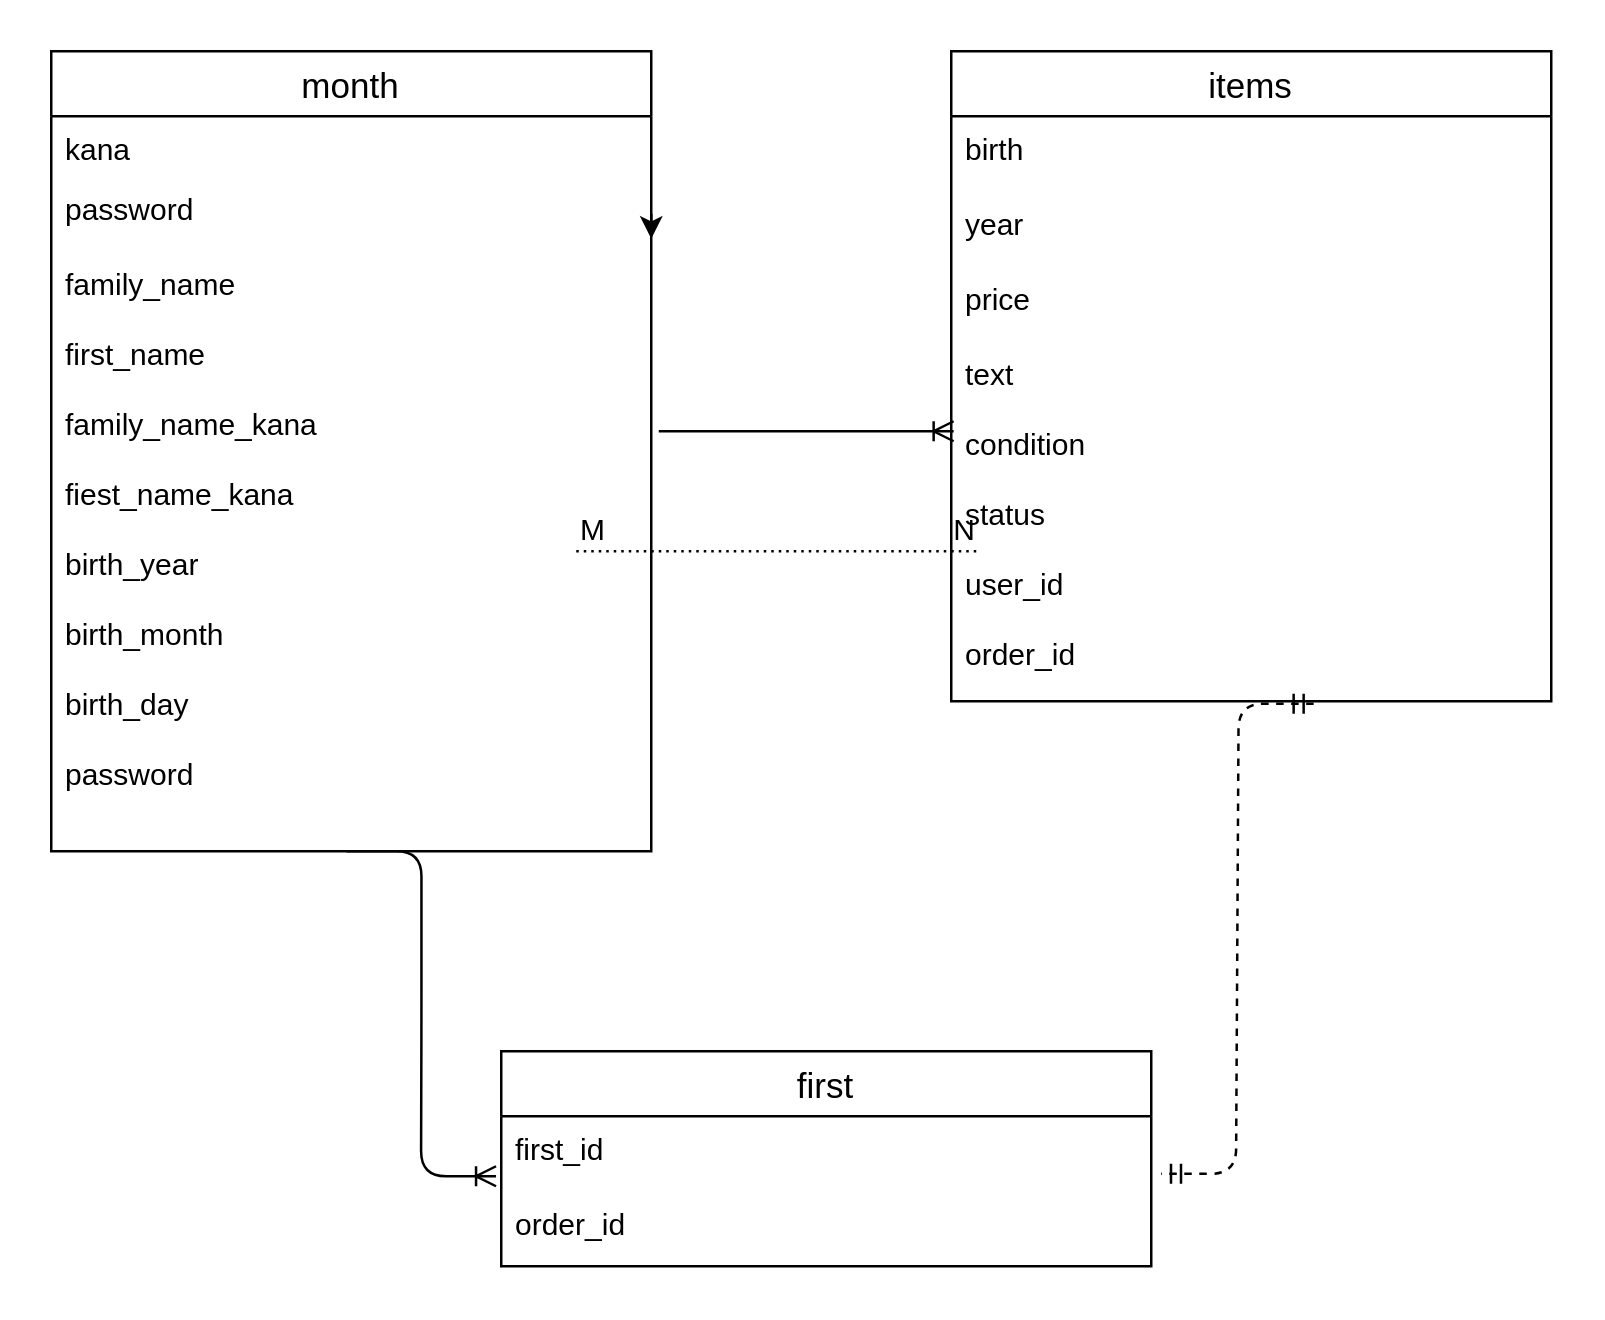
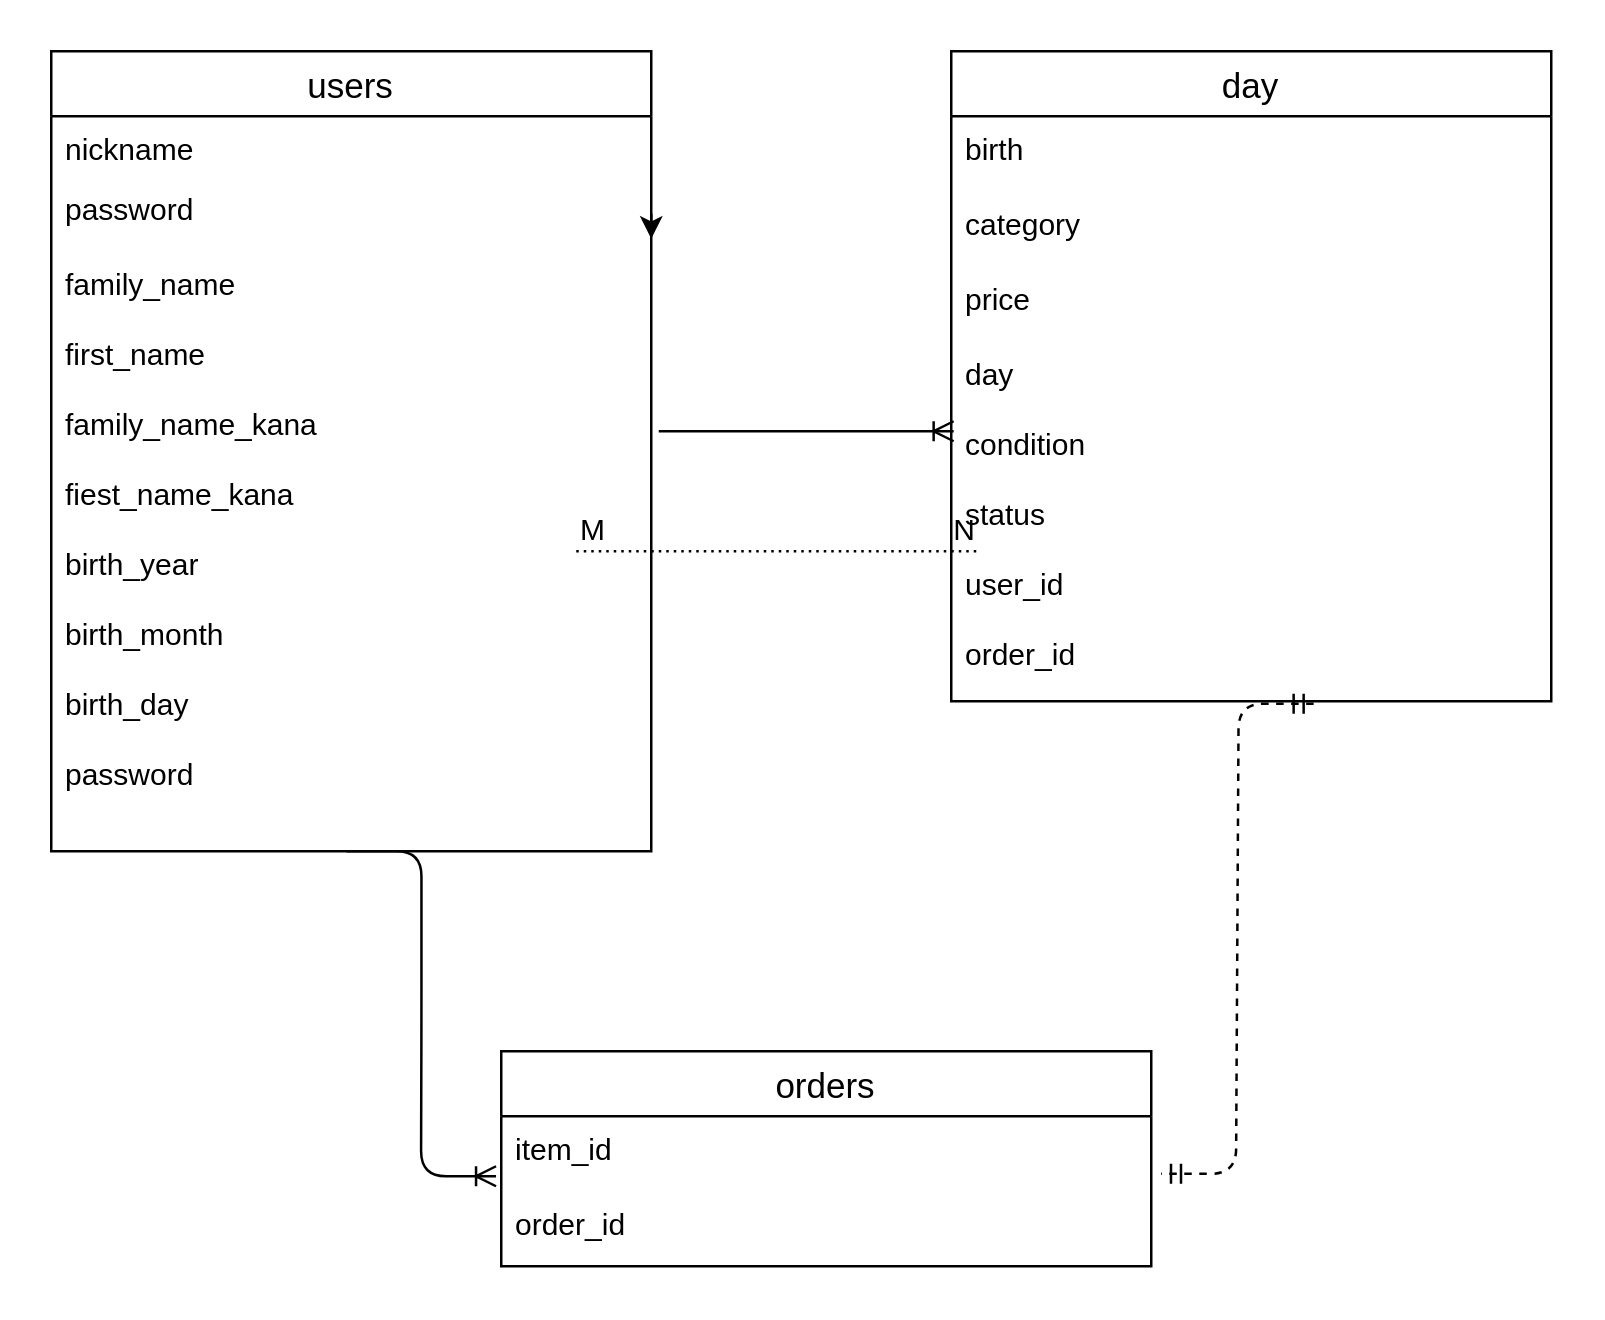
(350, 86) -> (350, 86)
(1250, 86) -> (1250, 86)
(99, 150) -> (128, 150)
(999, 225) -> (1032, 225)
(999, 375) -> (990, 375)
(825, 1086) -> (825, 1086)
(574, 1150) -> (566, 1150)
